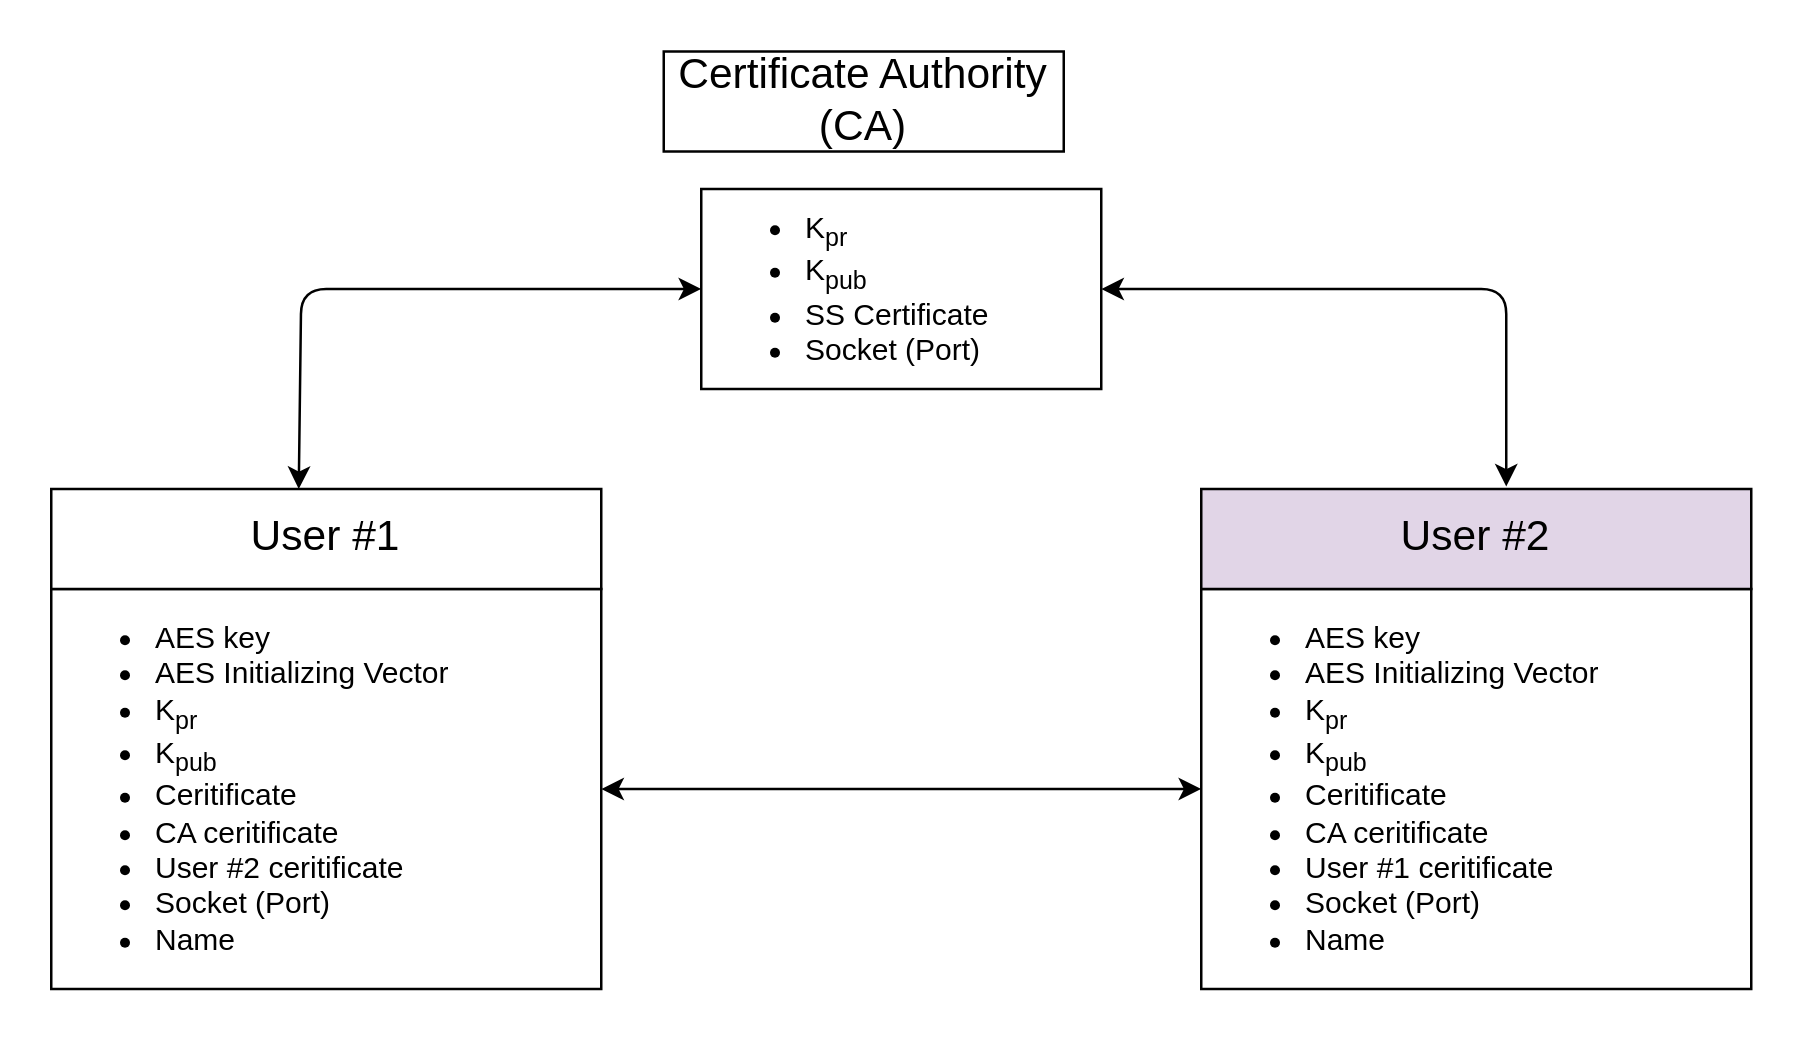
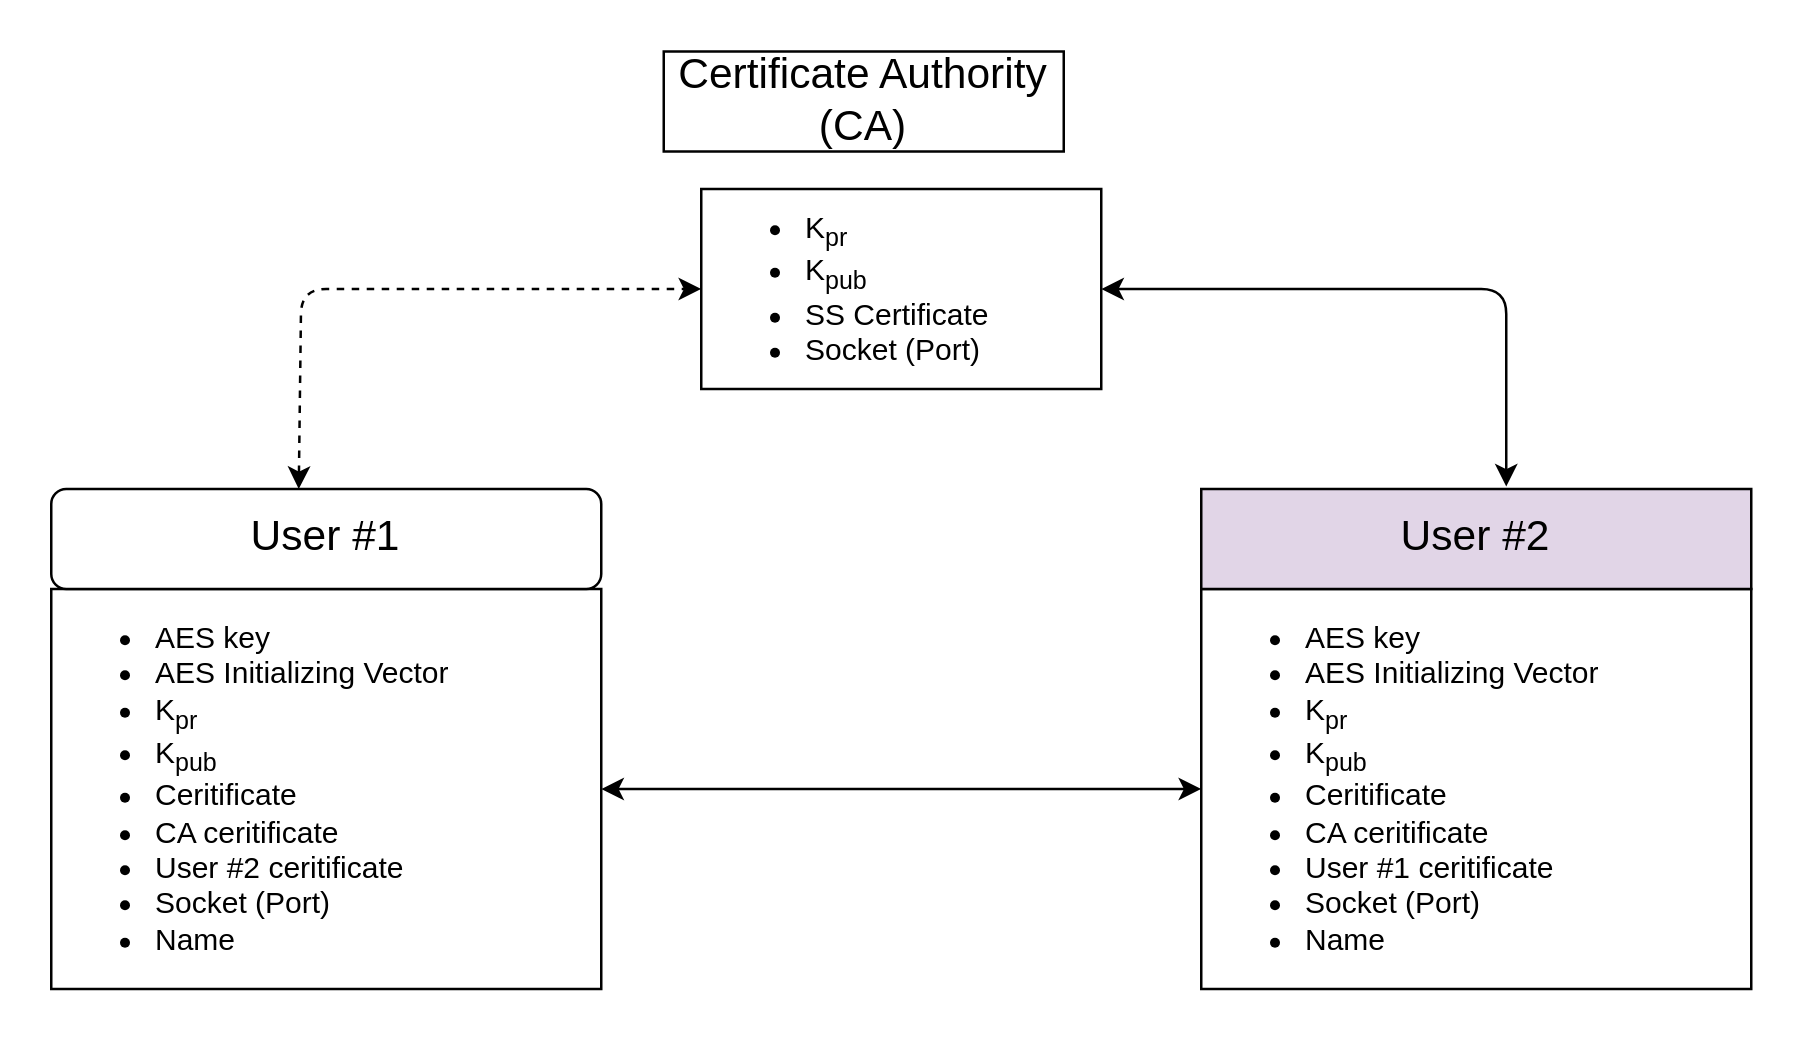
(411, 289) -> (411, 289)
(326, 539) -> (326, 539)
